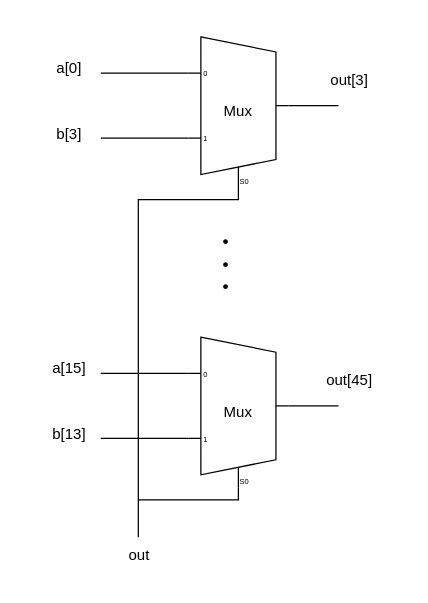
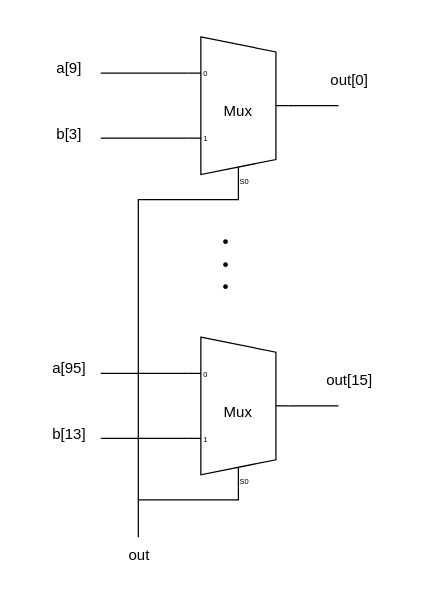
(69, 68) -> (69, 68)
(349, 81) -> (349, 81)
(69, 368) -> (69, 368)
(349, 381) -> (349, 381)
